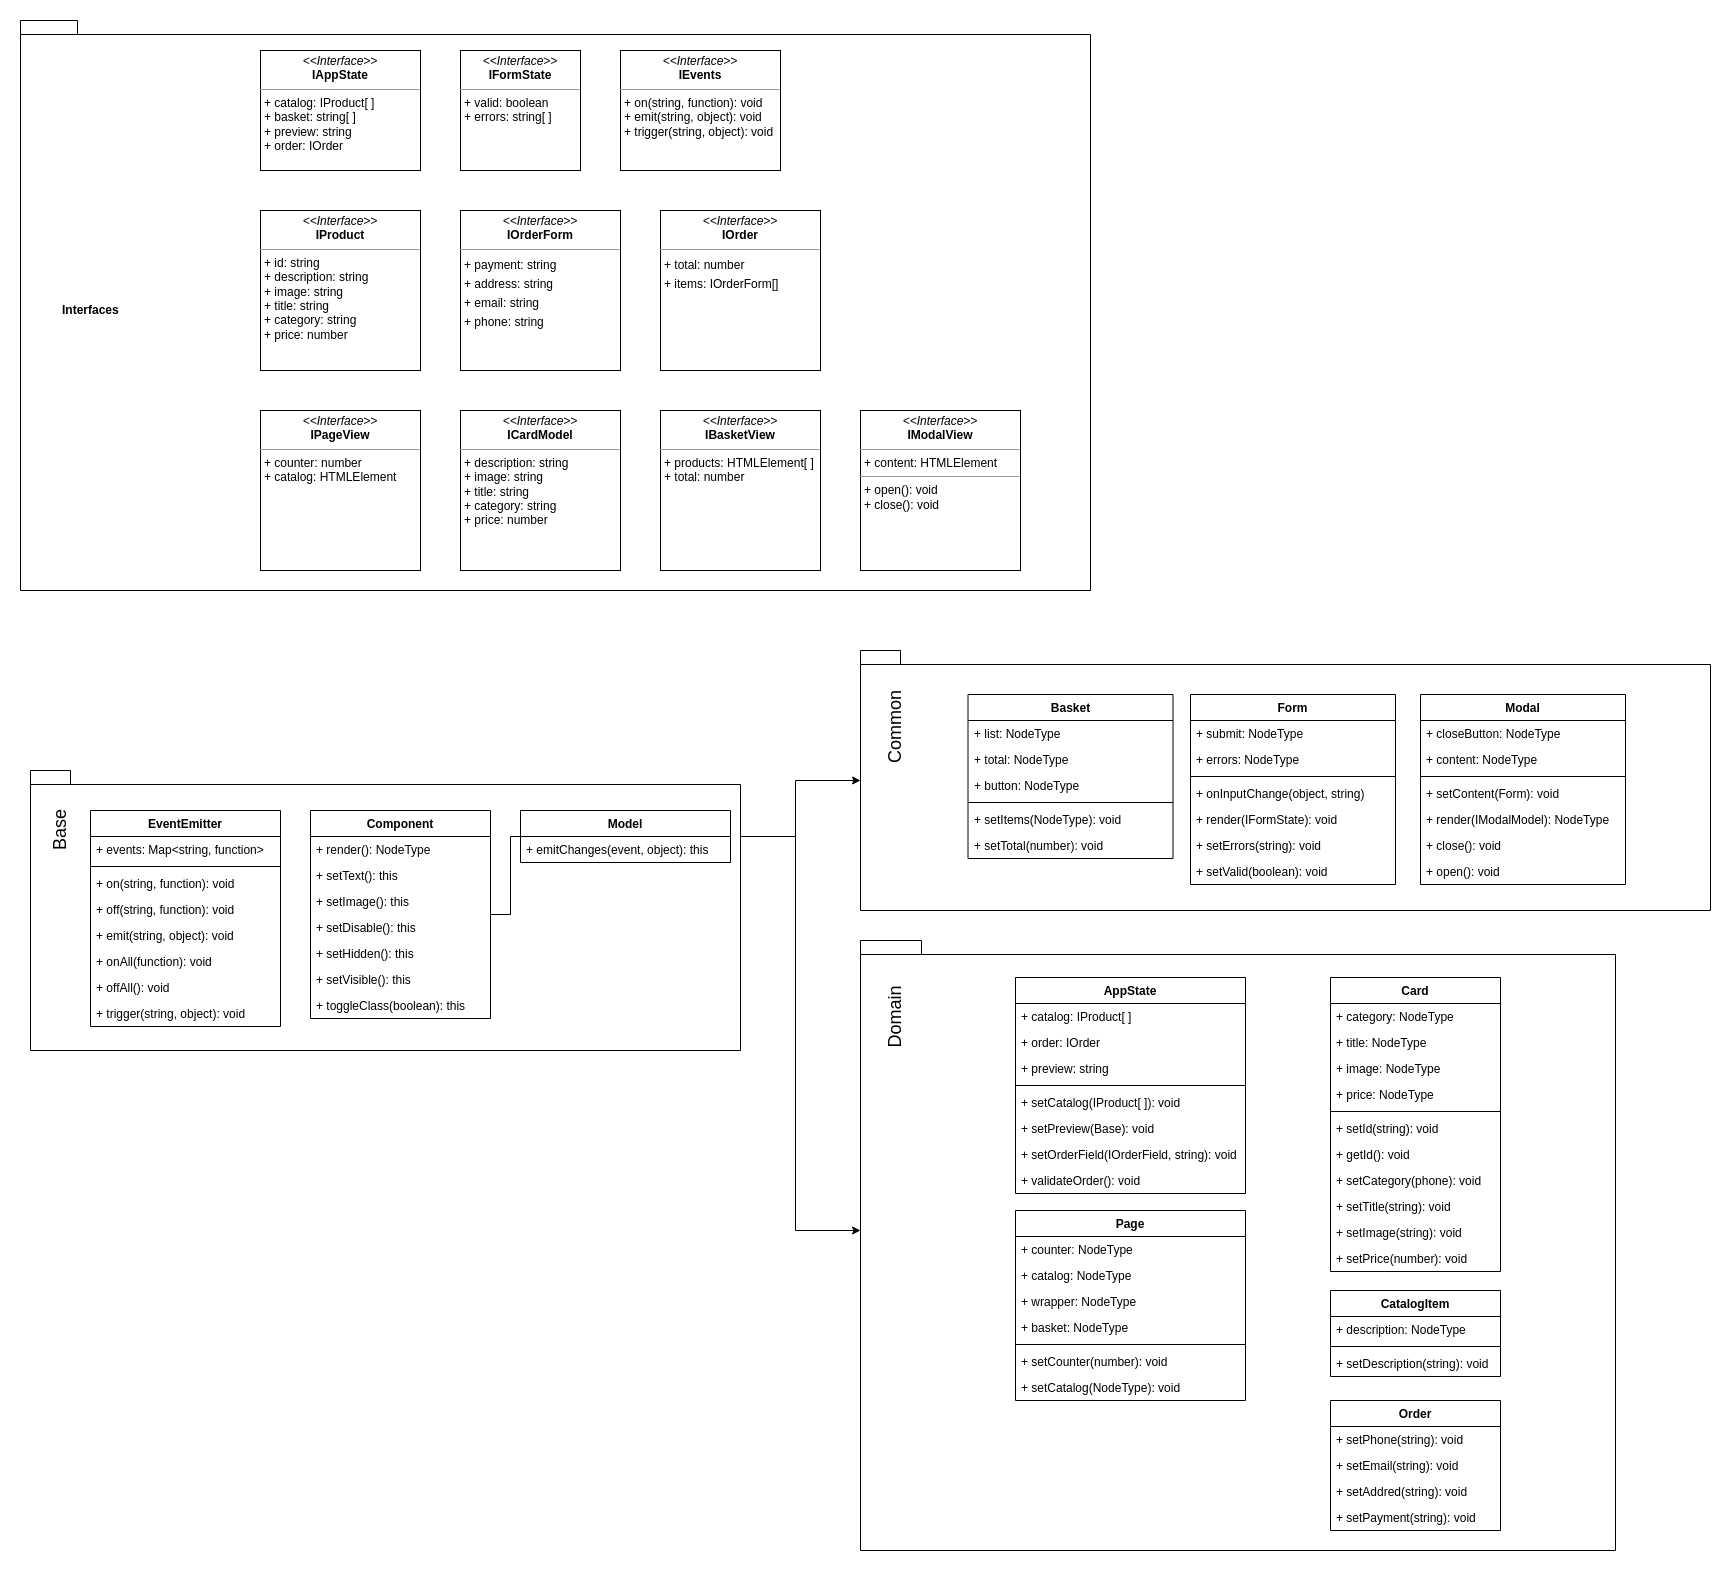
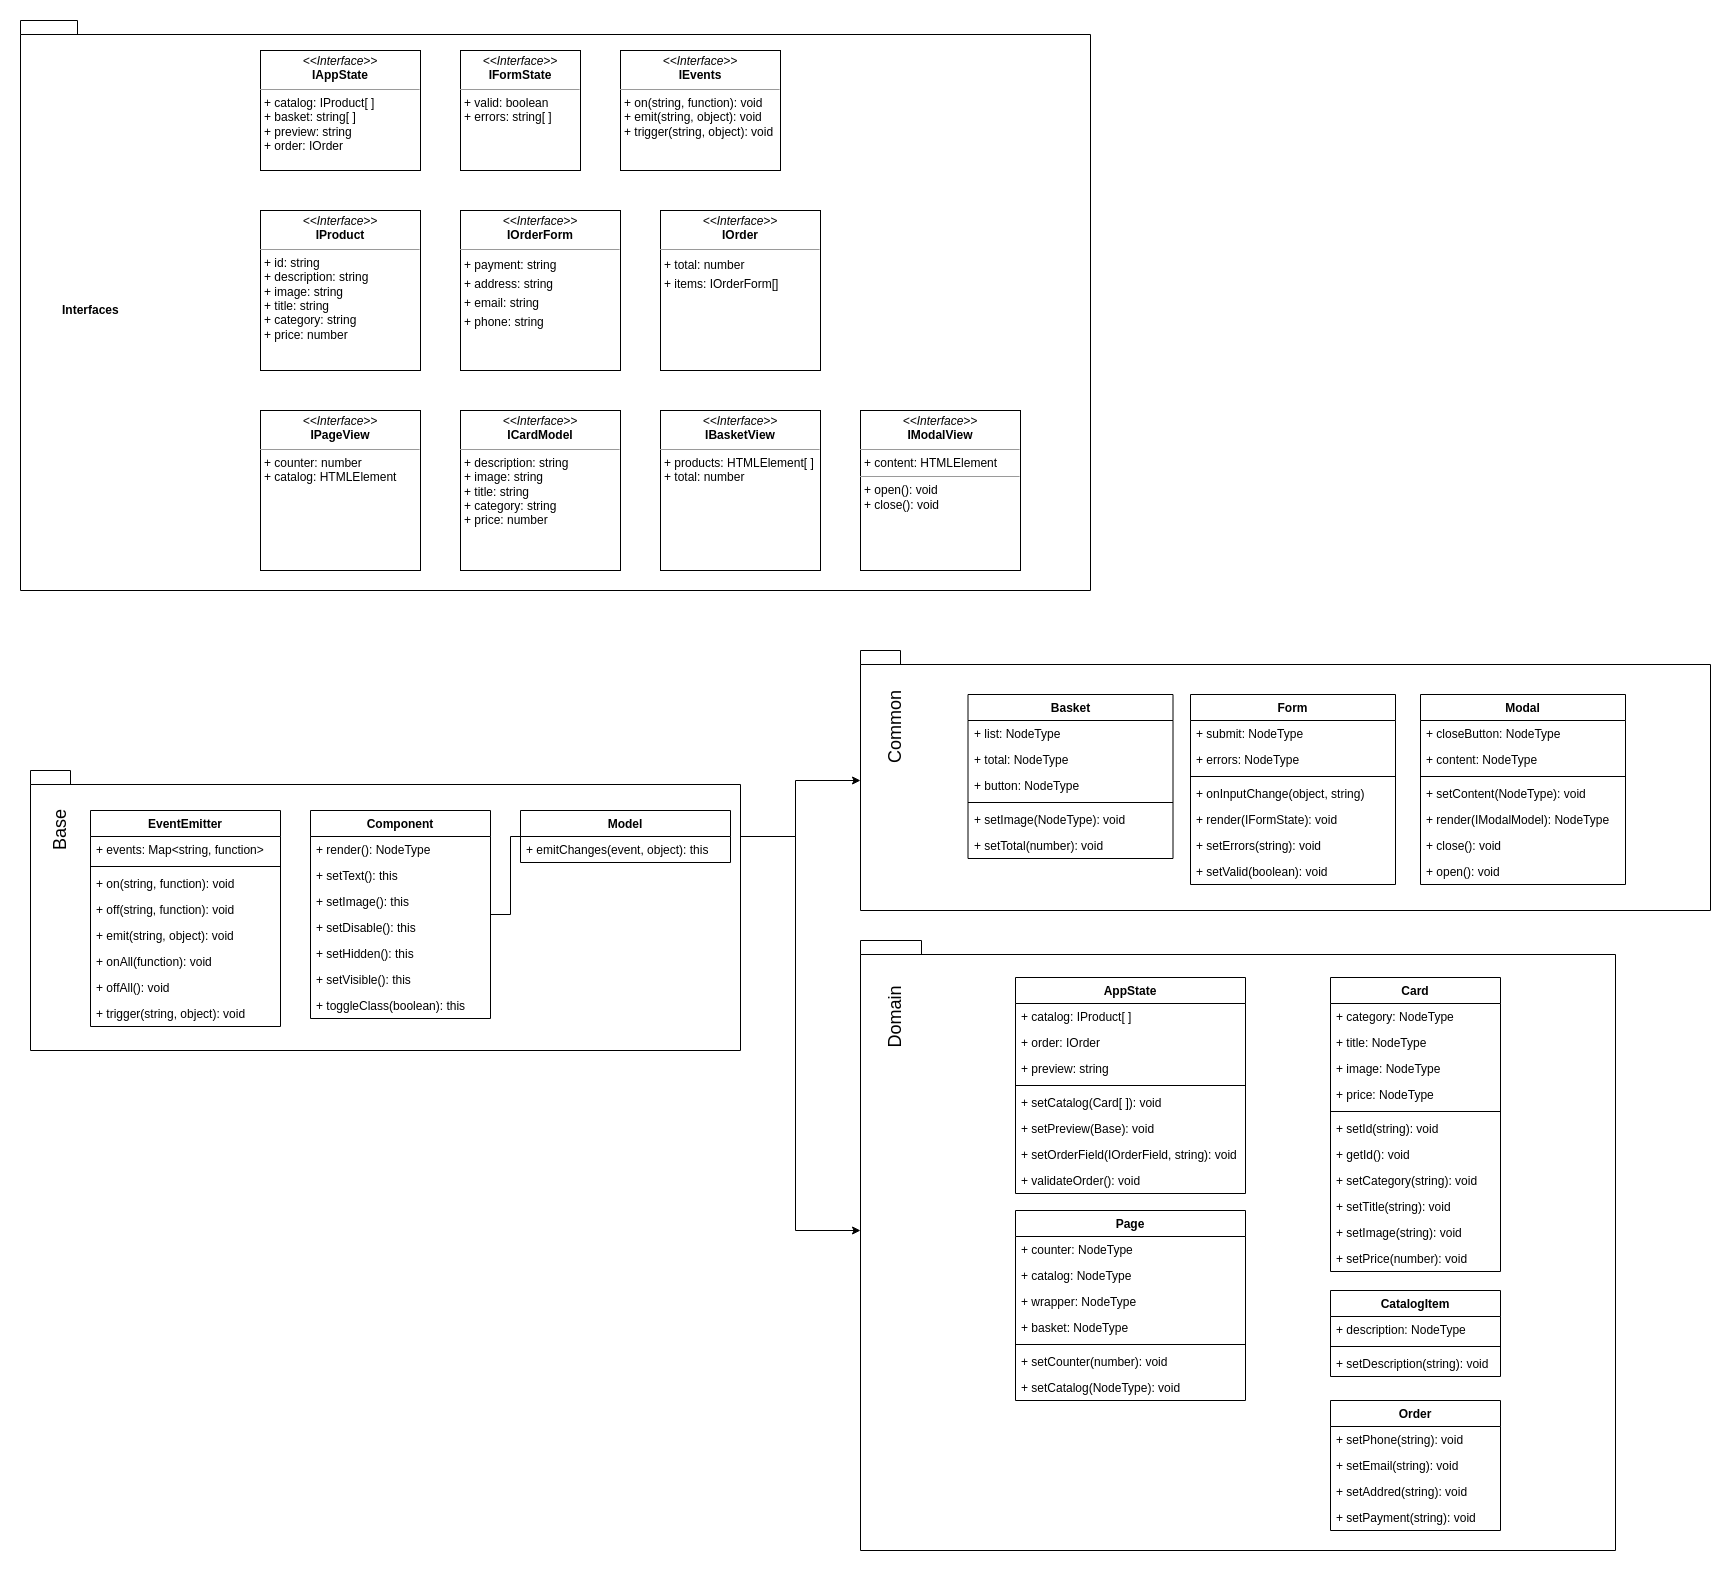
(1501, 795) -> (1514, 795)
(1056, 821) -> (1056, 821)
(1116, 1104) -> (1103, 1104)
(1417, 1189) -> (1417, 1189)
